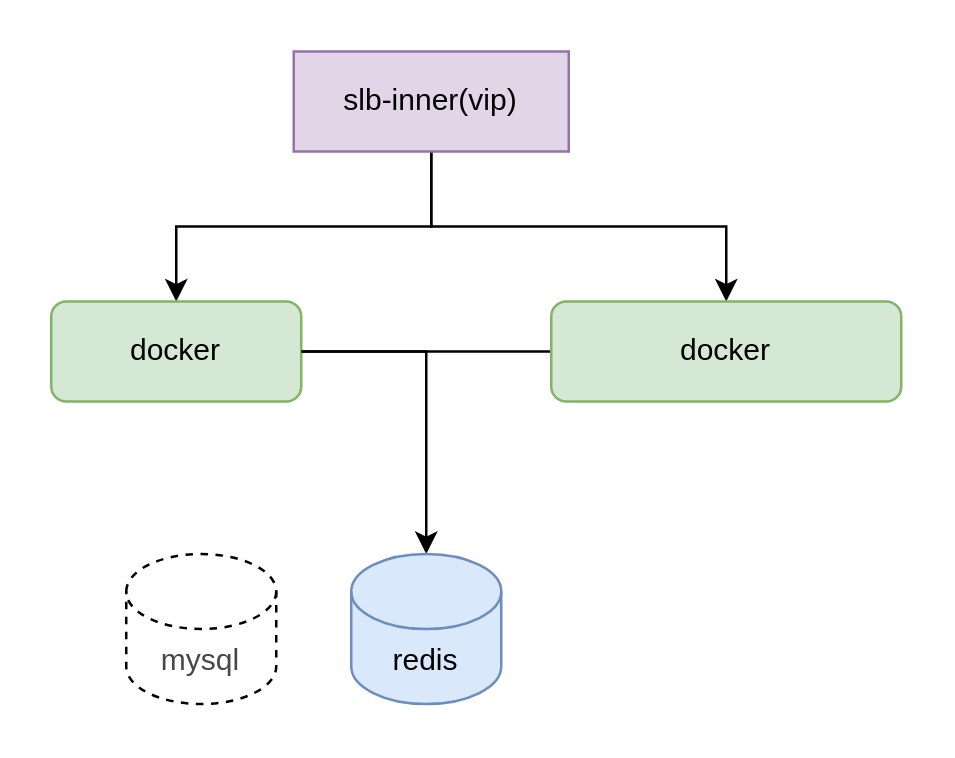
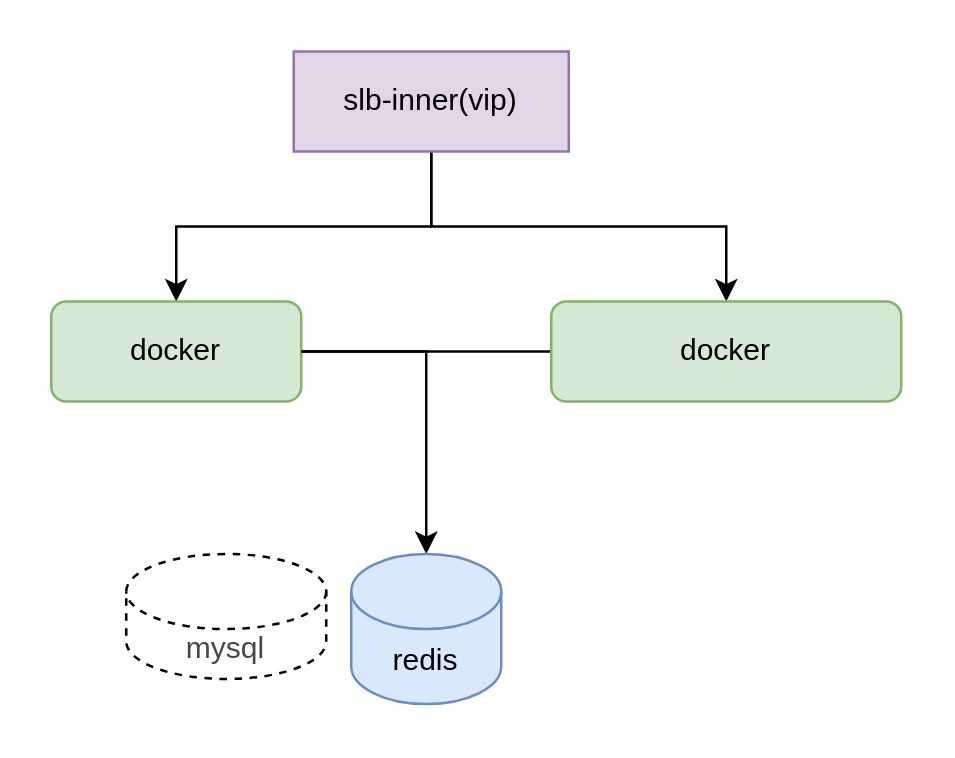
(201, 629) -> (226, 616)
